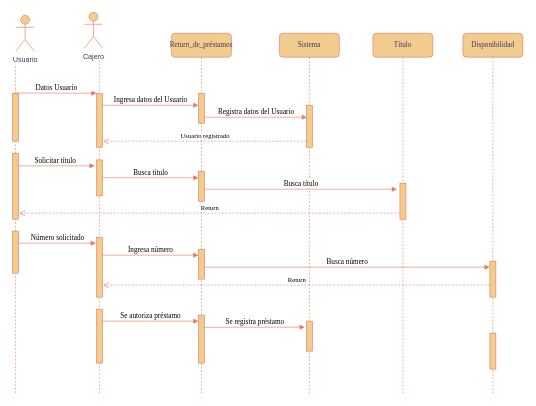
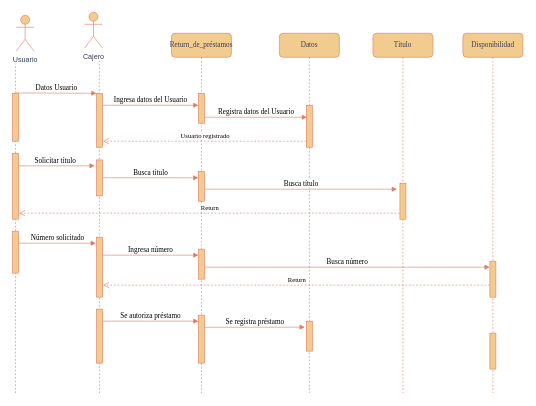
(309, 45) -> (309, 45)
